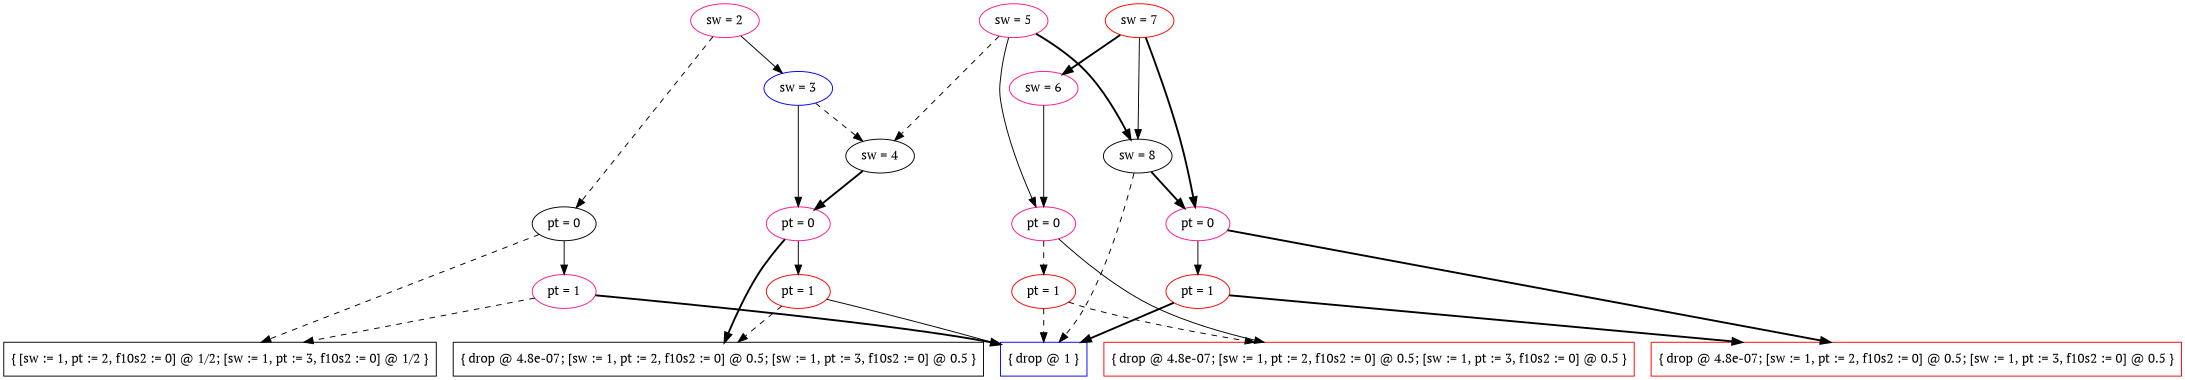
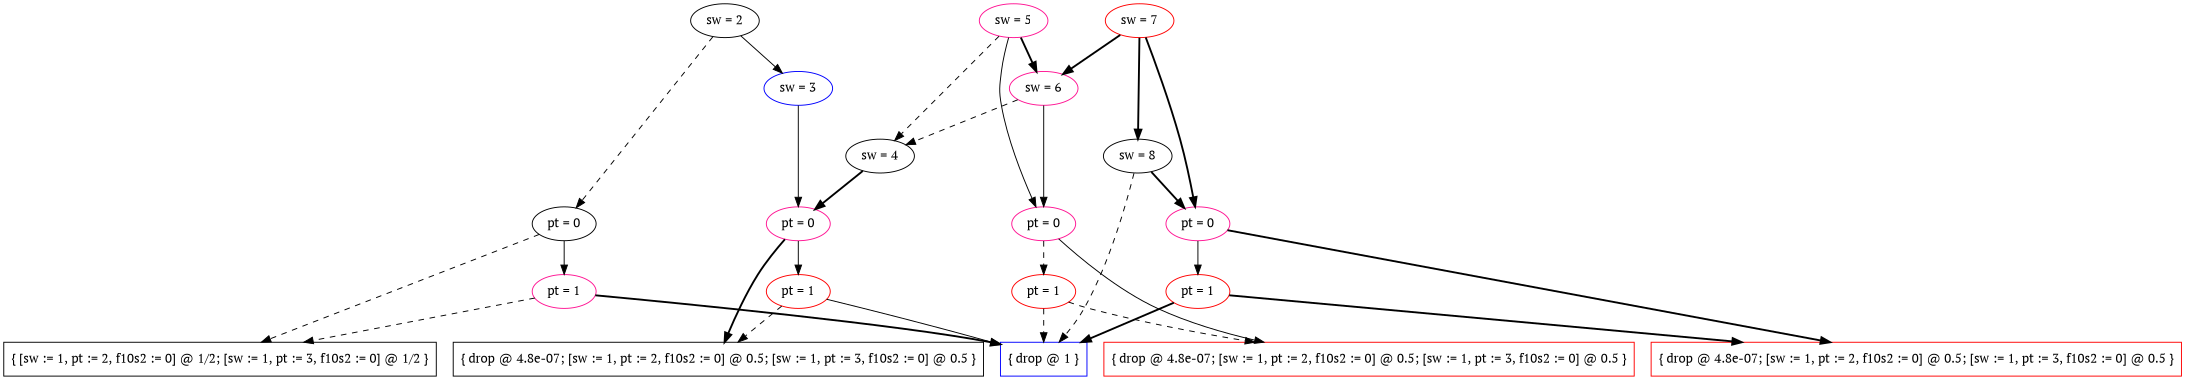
(725, 21) -> (725, 21)
(1089, 75) -> (1027, 50)
(1139, 84) -> (1139, 84)
(835, 119) -> (966, 120)
